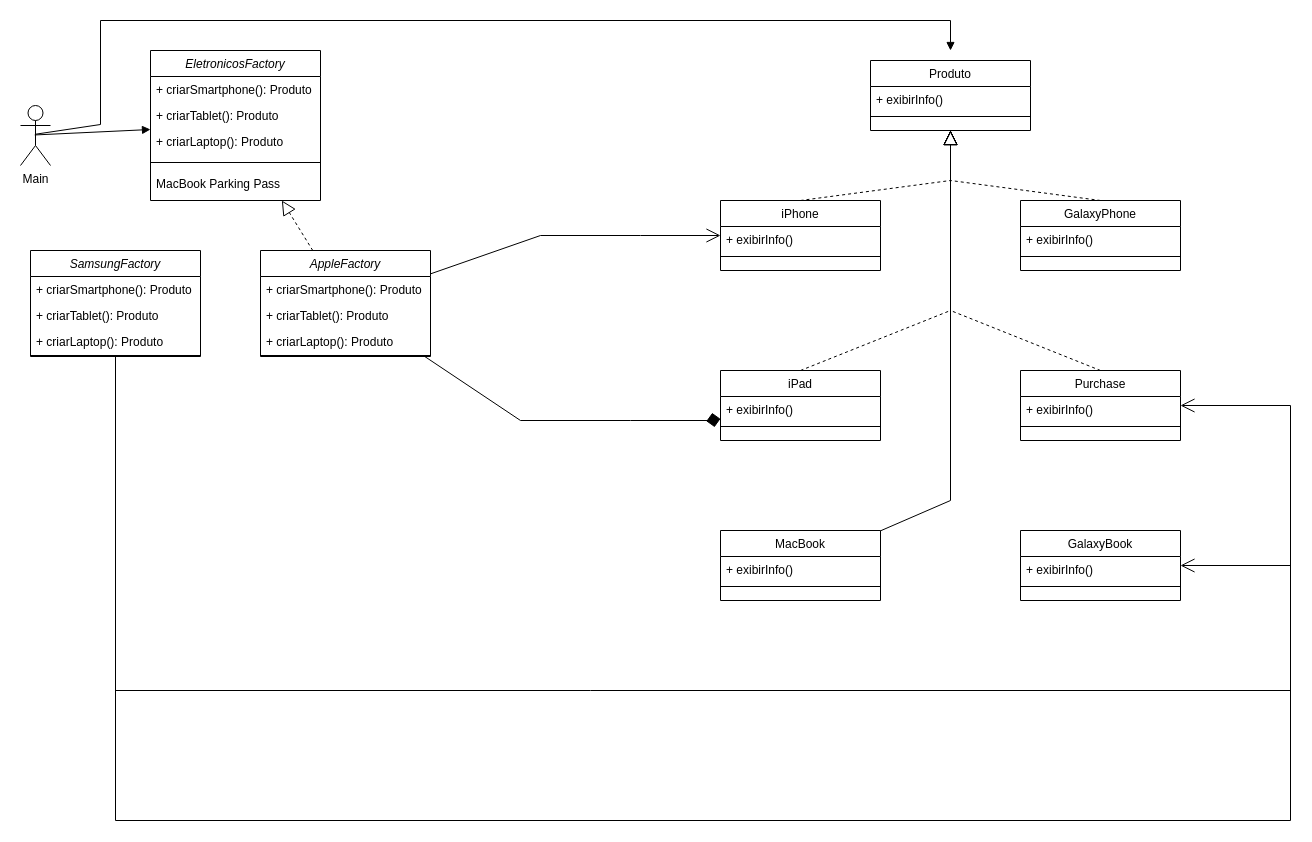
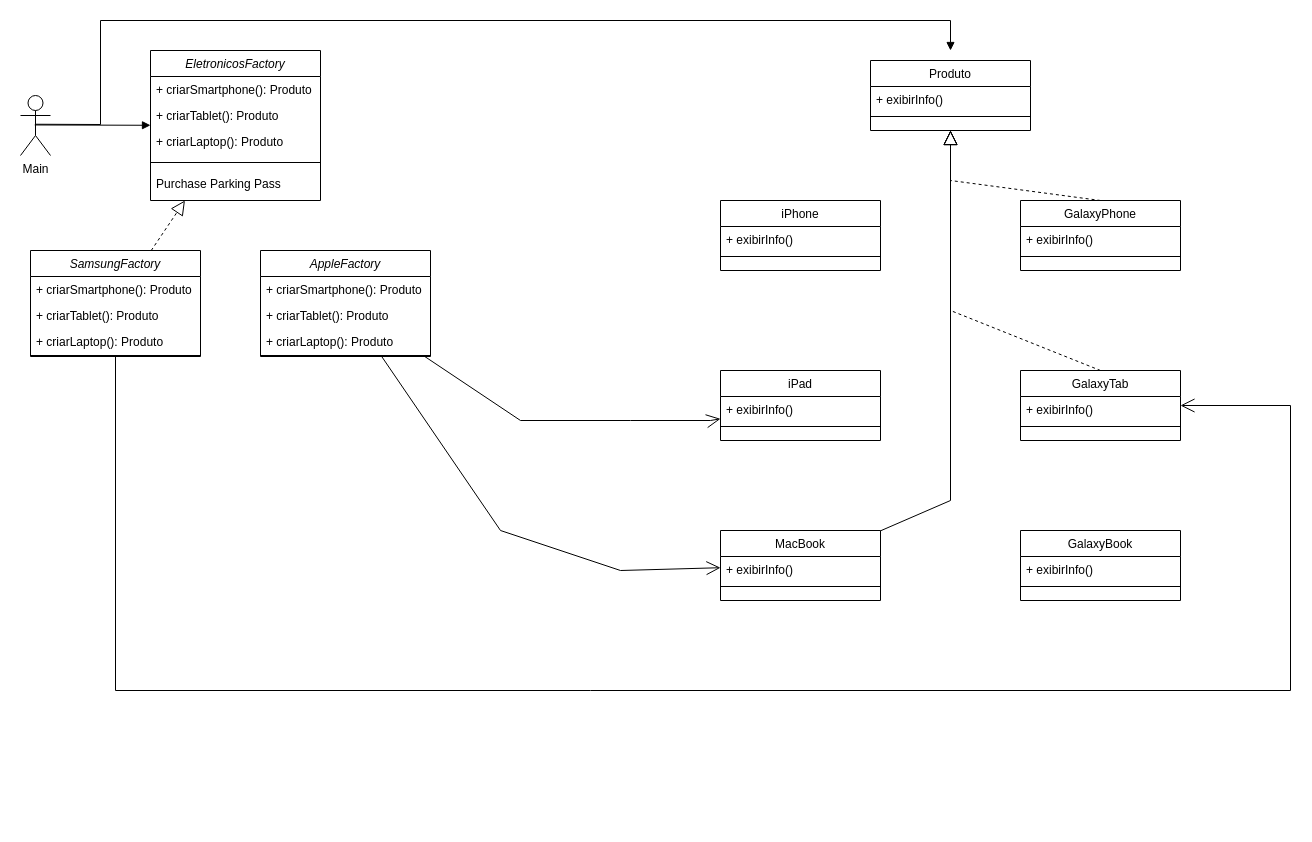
(36, 136) -> (36, 126)
(219, 184) -> (222, 184)
(876, 190) -> none
none -> (164, 231)
(301, 232) -> none
(571, 236) -> none
(874, 341) -> none
(1100, 384) -> (1100, 384)
(710, 421) -> (712, 420)
none -> (507, 533)
(703, 821) -> none
